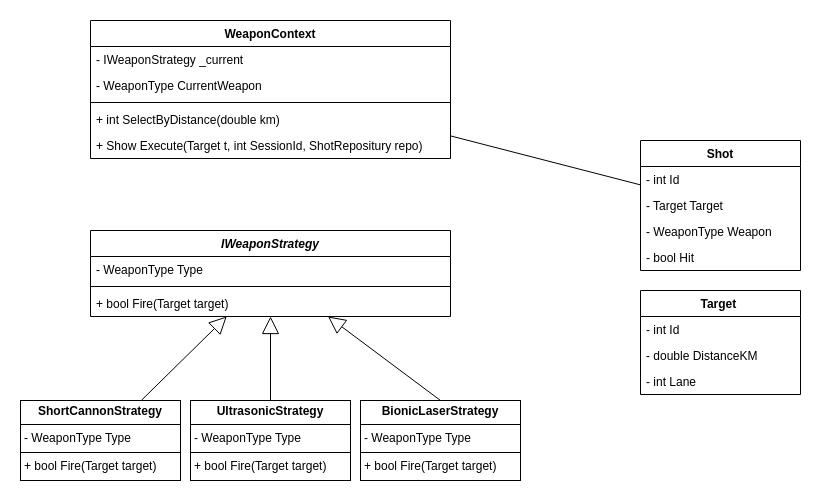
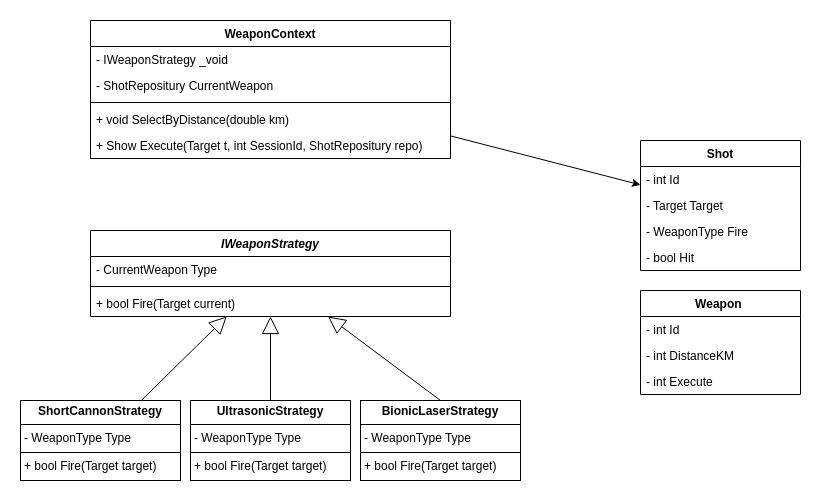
(181, 61) -> (169, 61)
(181, 87) -> (193, 87)
(196, 121) -> (200, 121)
(634, 183) -> (632, 183)
(707, 233) -> (699, 233)
(151, 271) -> (161, 271)
(176, 305) -> (179, 305)
(721, 305) -> (721, 305)
(704, 357) -> (694, 357)
(675, 383) -> (686, 383)
